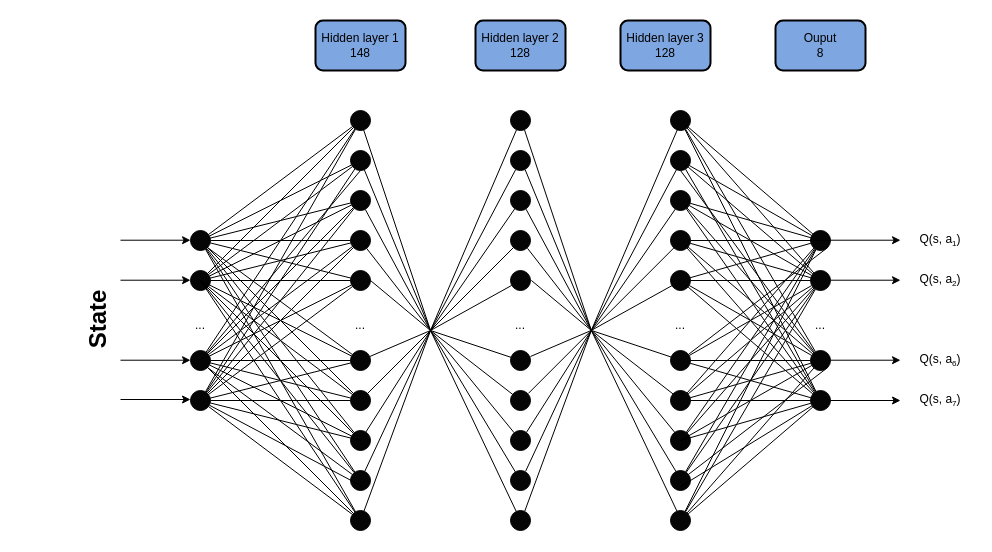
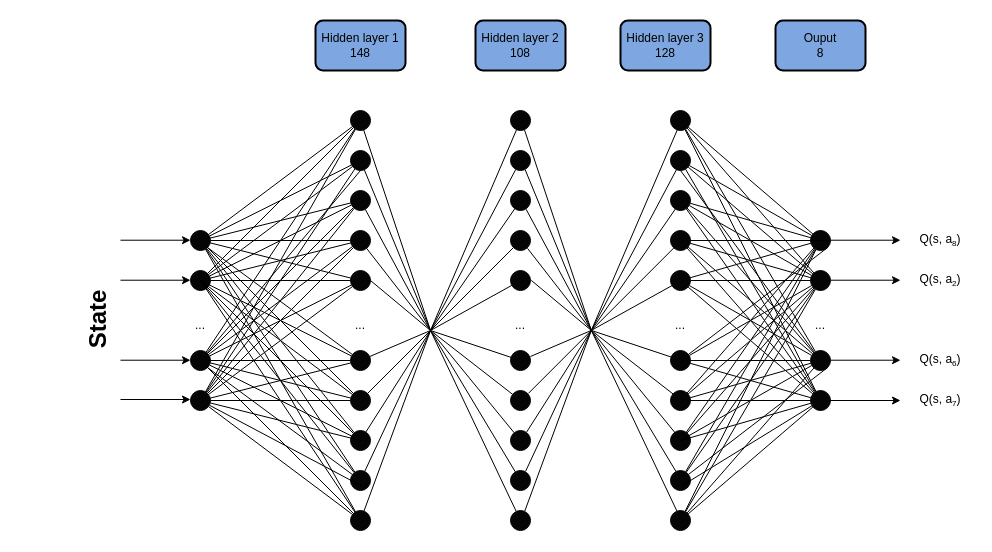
(521, 46) -> (521, 46)
(941, 241) -> (941, 241)
